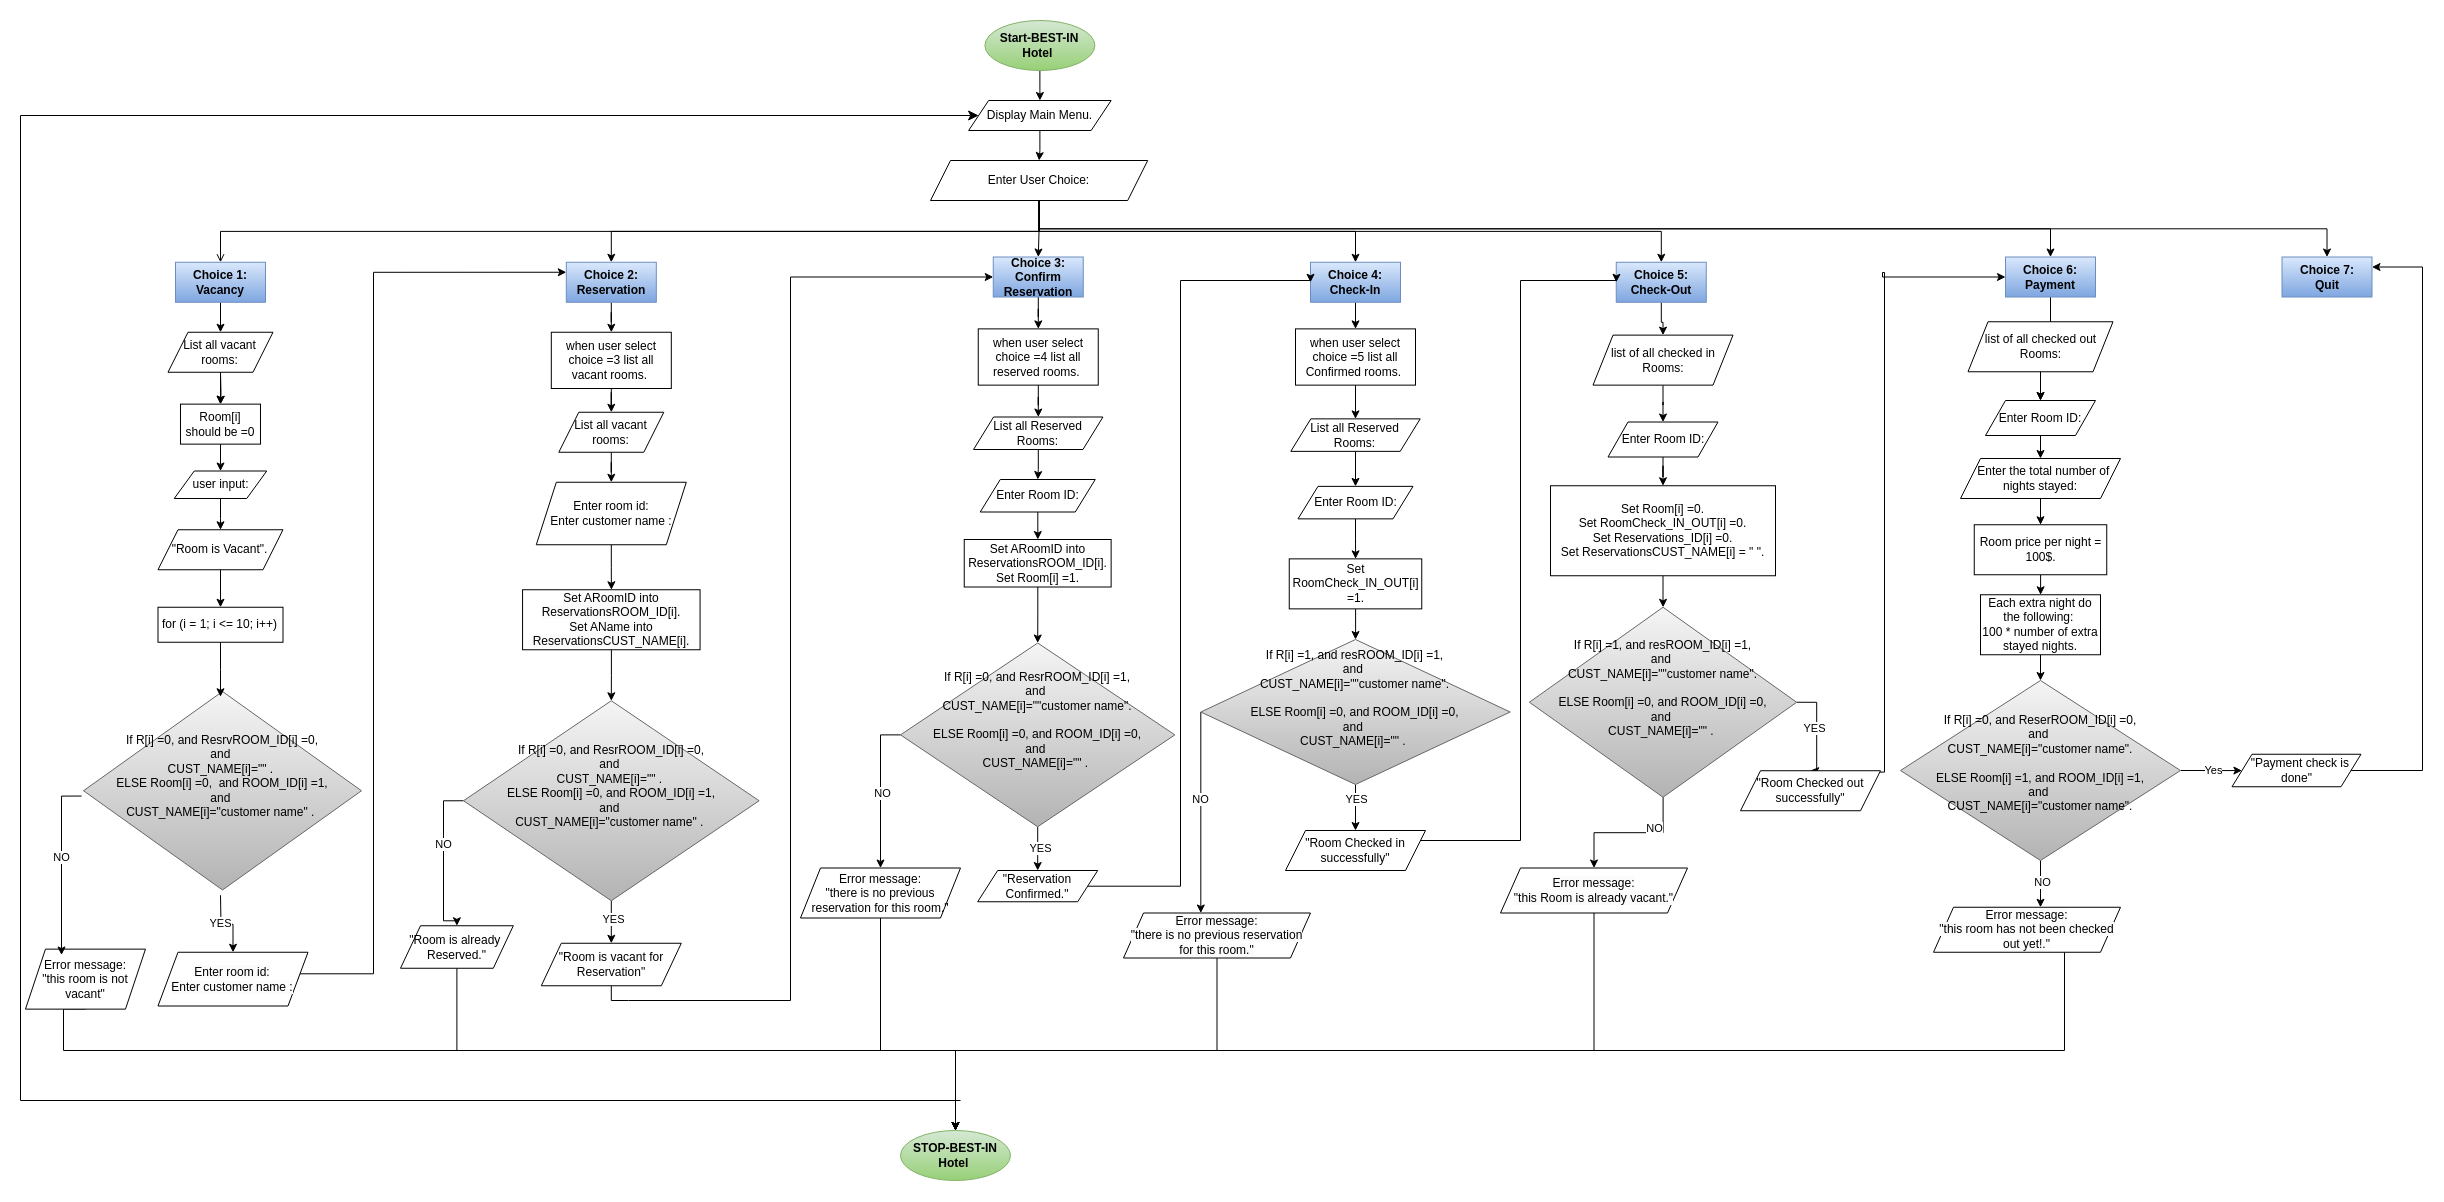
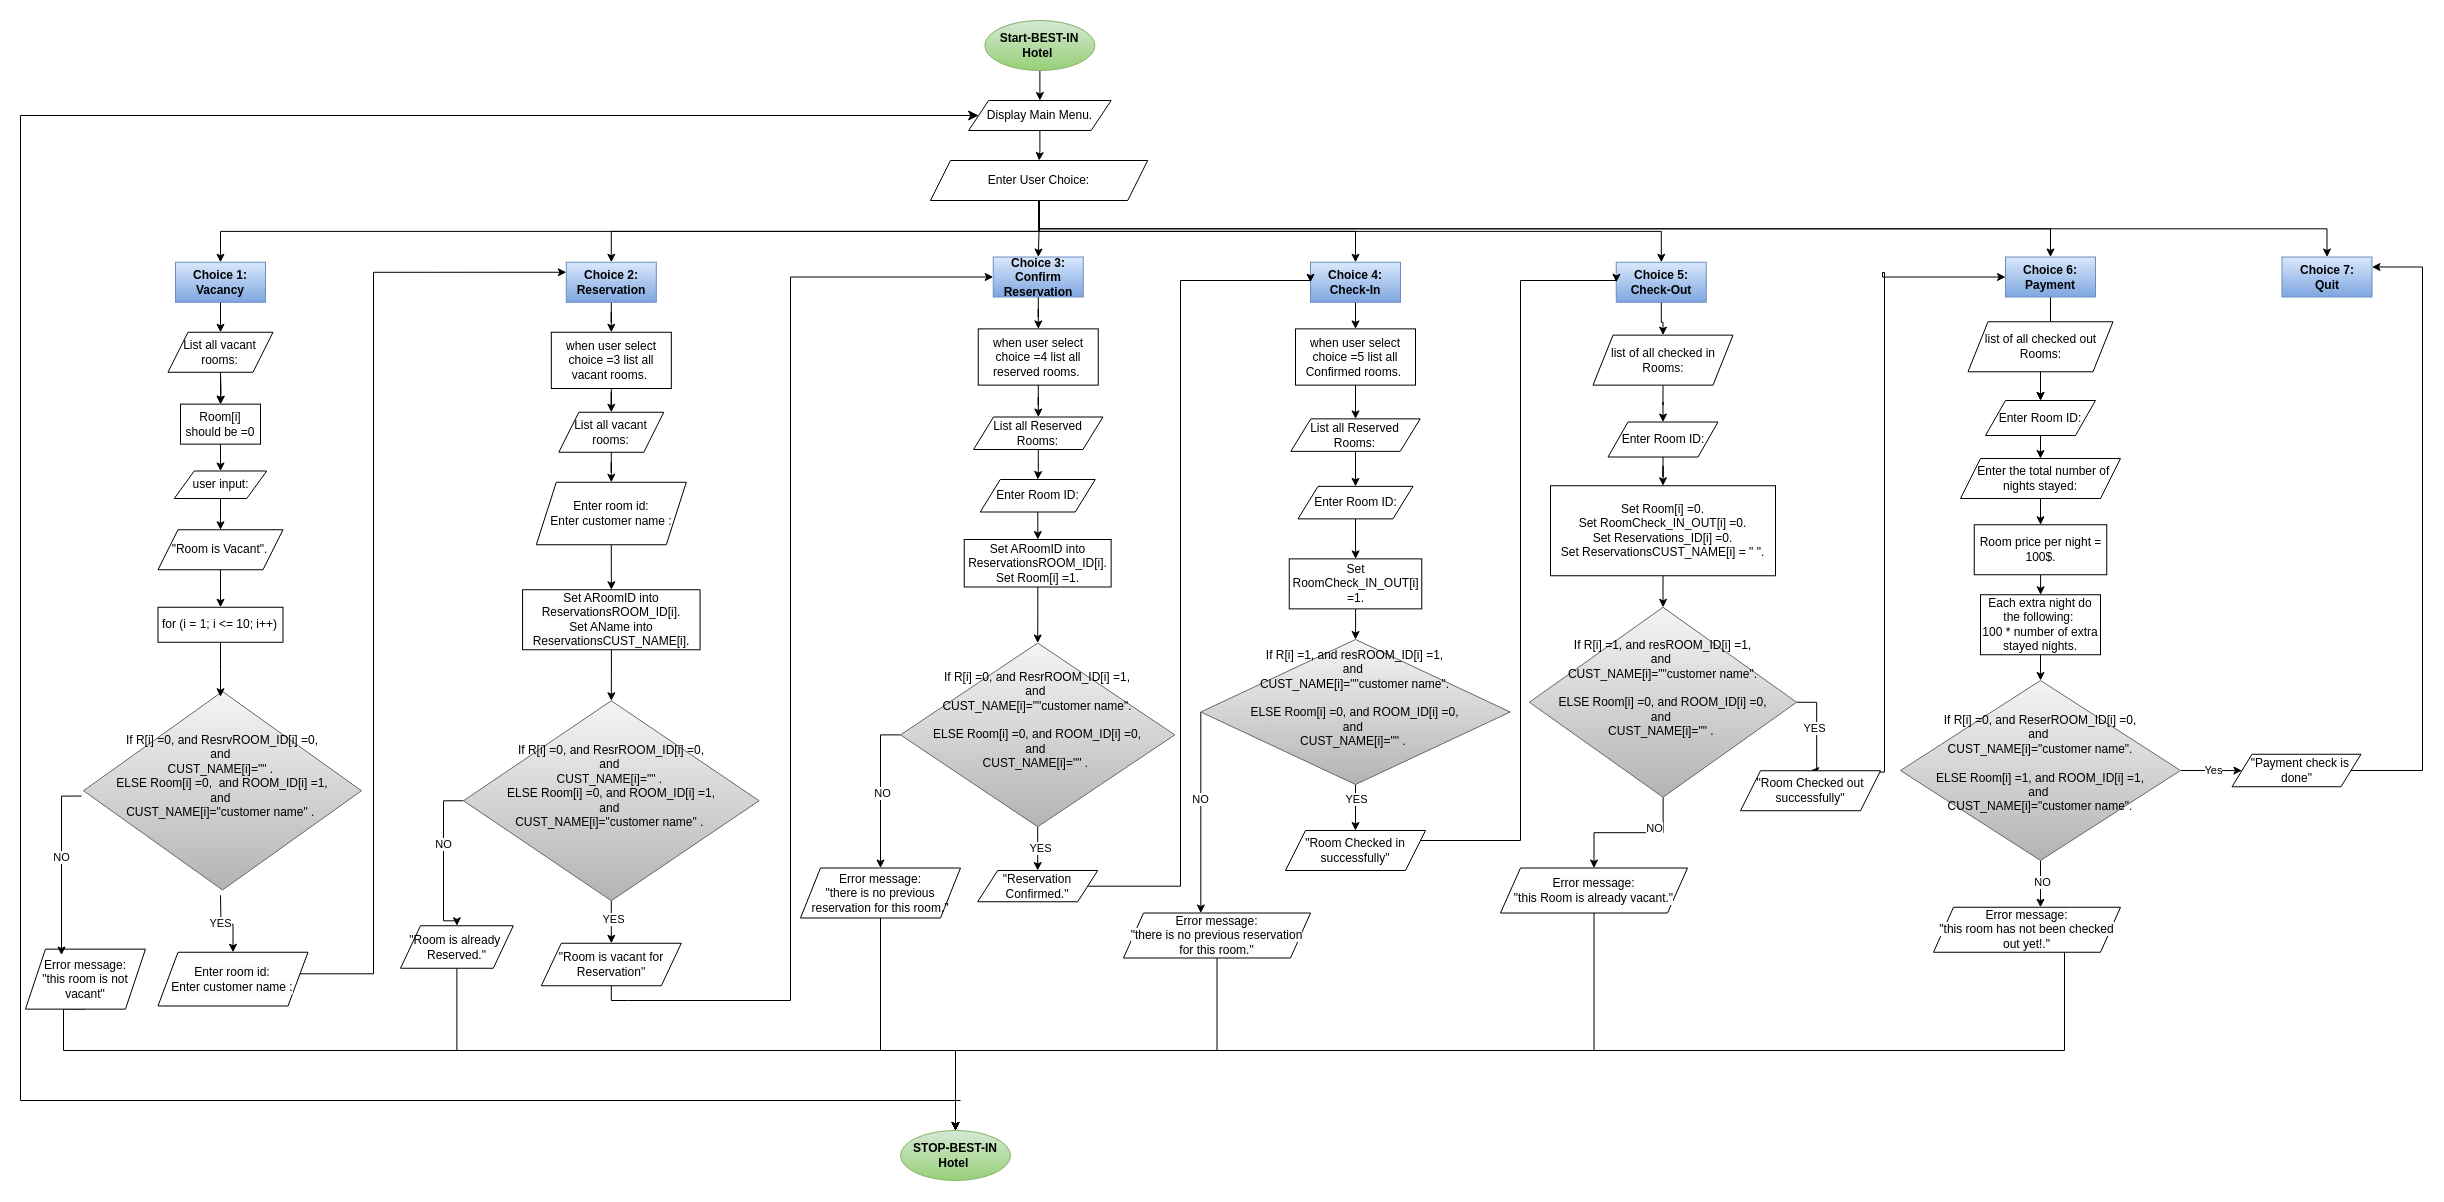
(220, 255) -> (220, 254)
